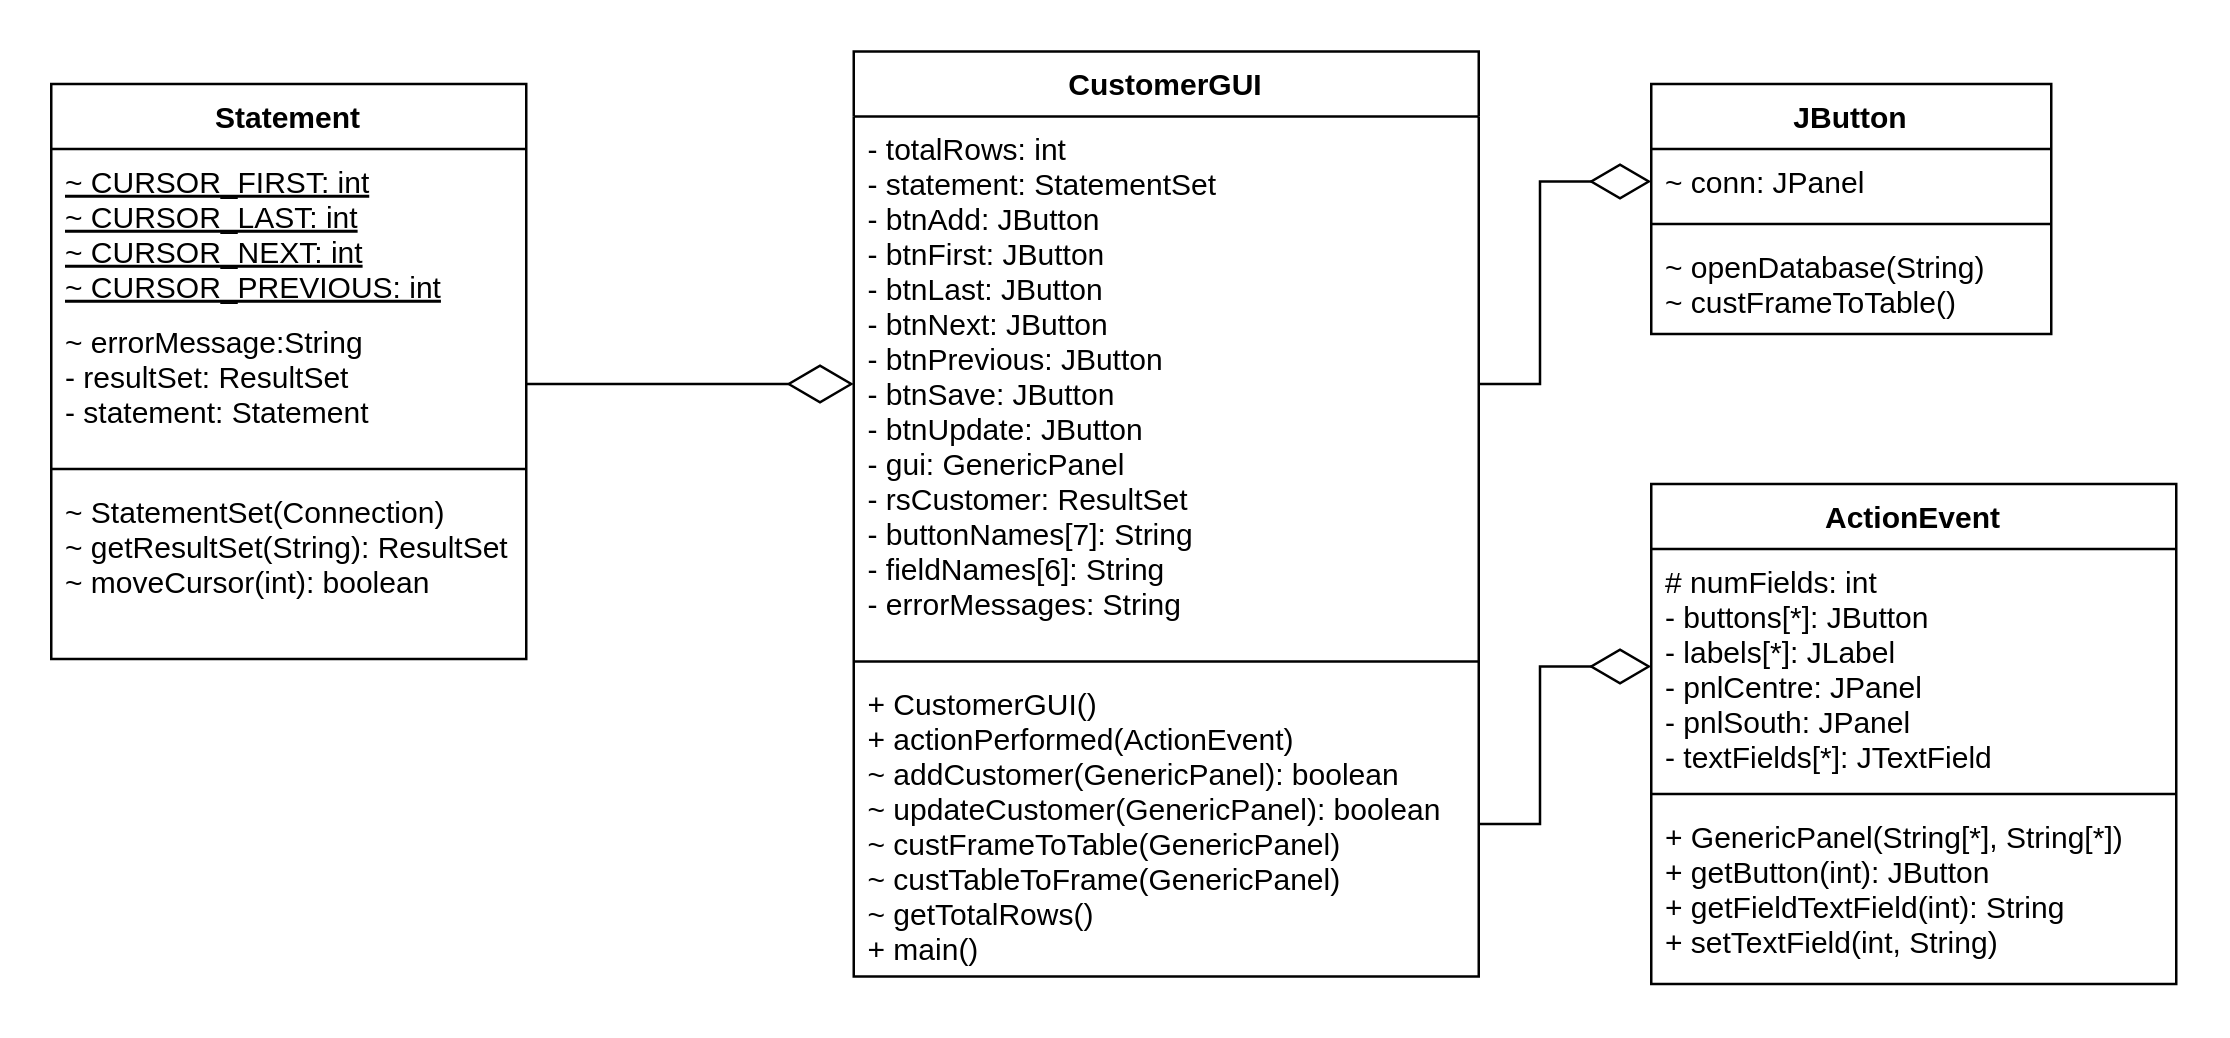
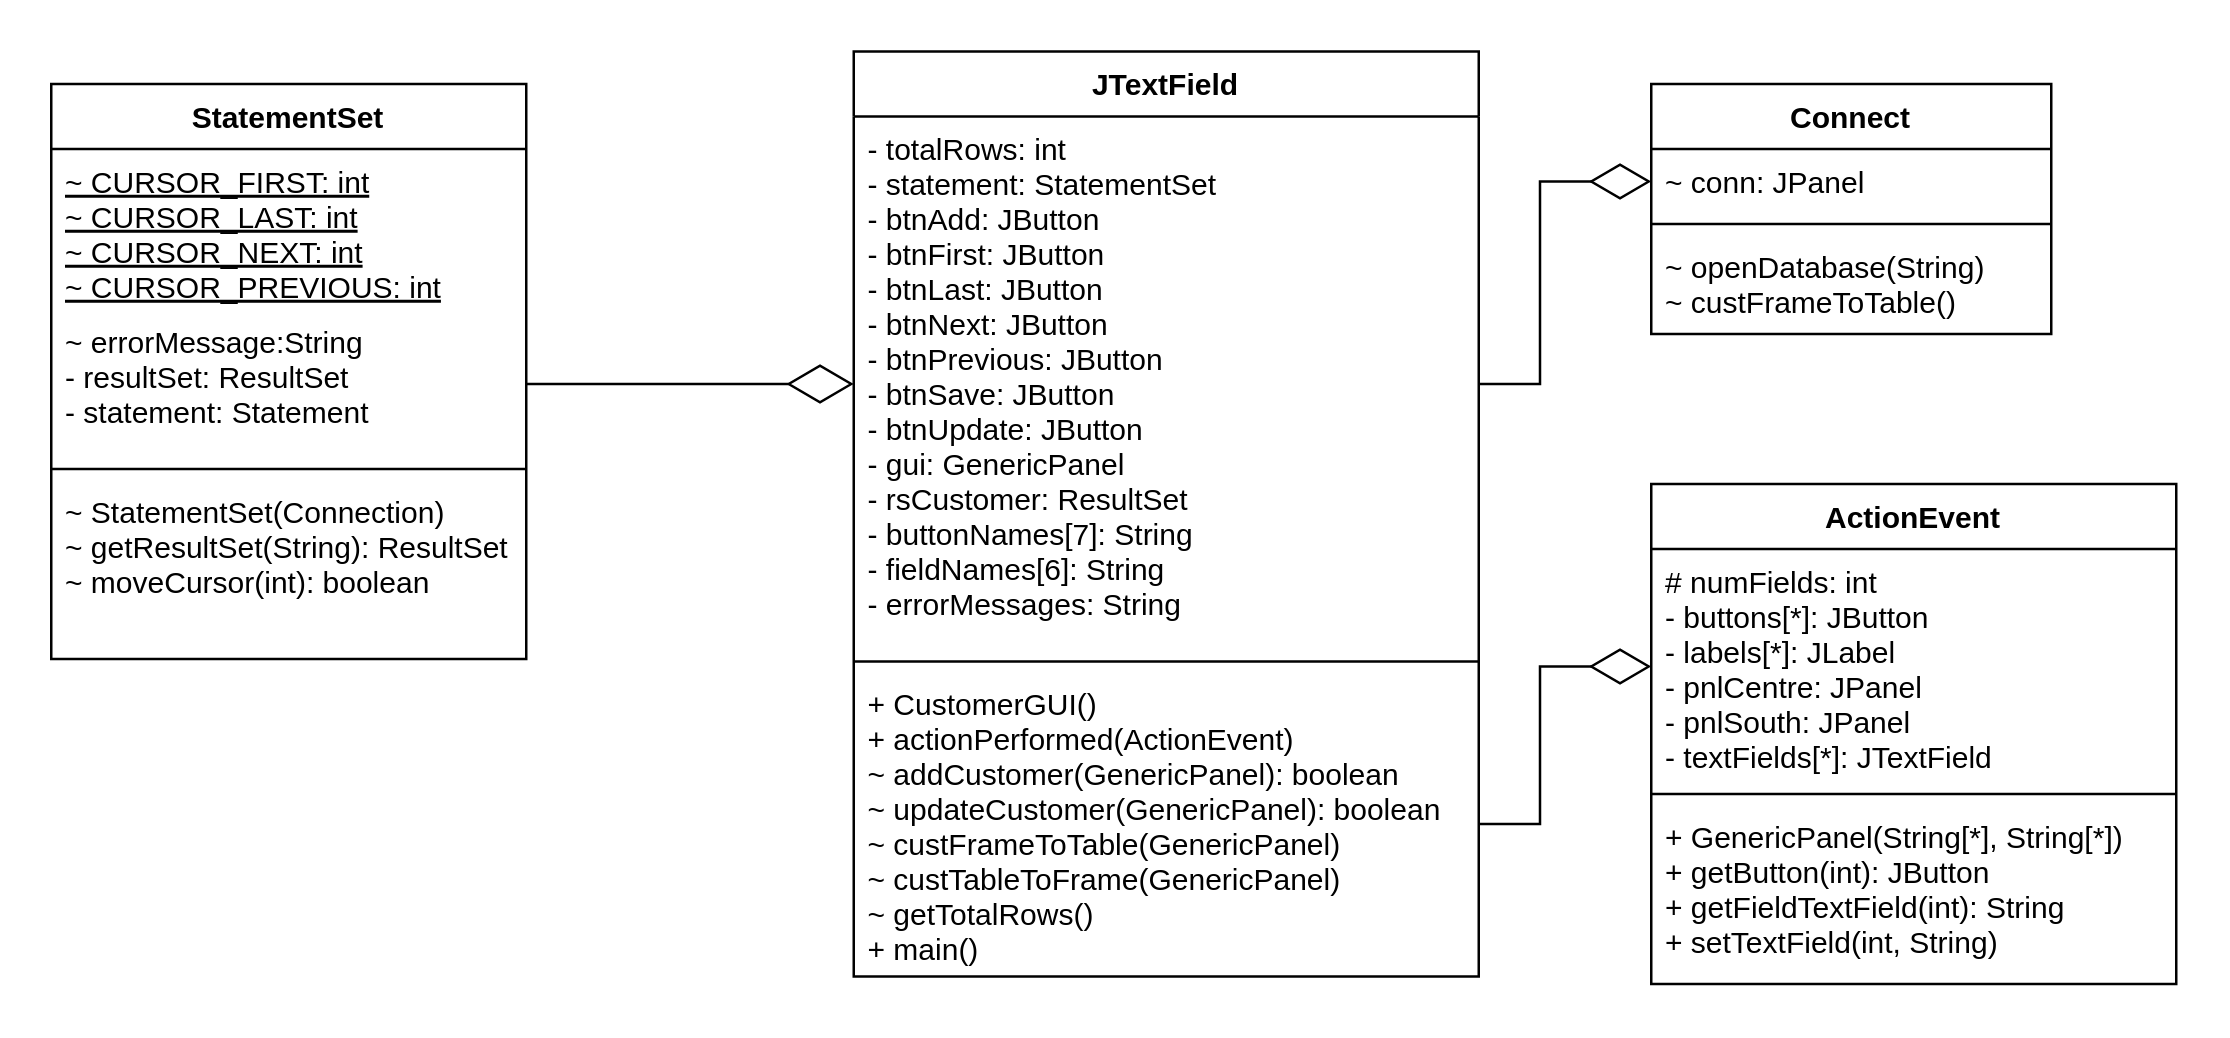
(1165, 85) -> (1165, 85)
(288, 118) -> (288, 118)
(1850, 118) -> (1850, 118)
